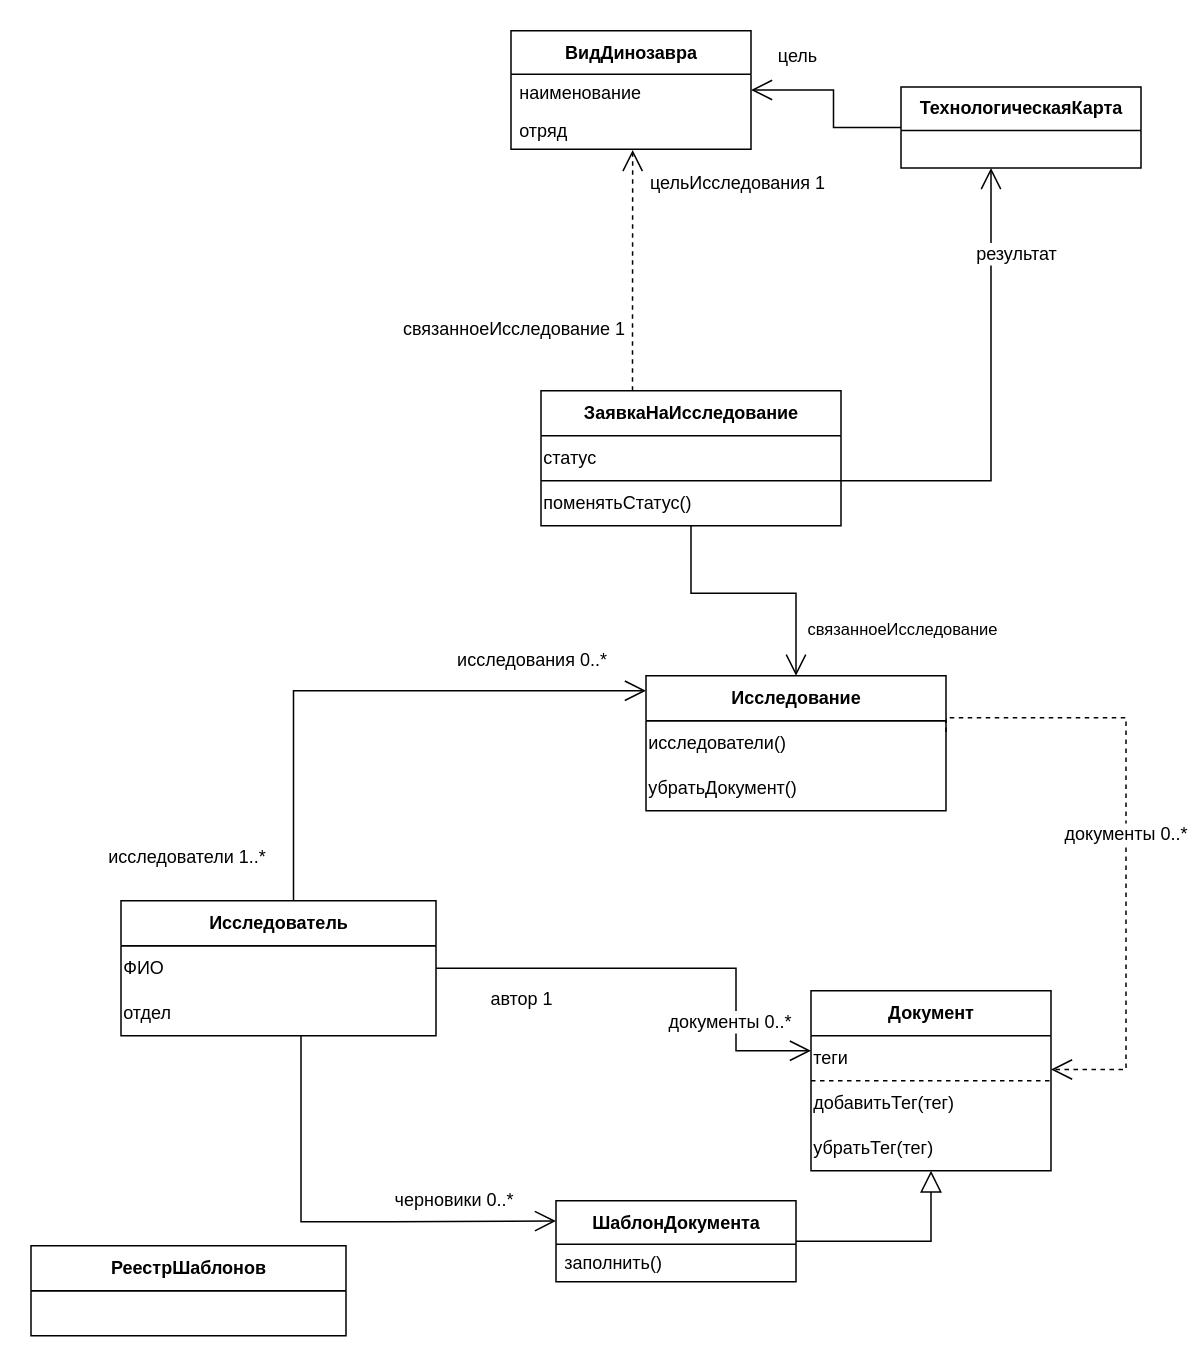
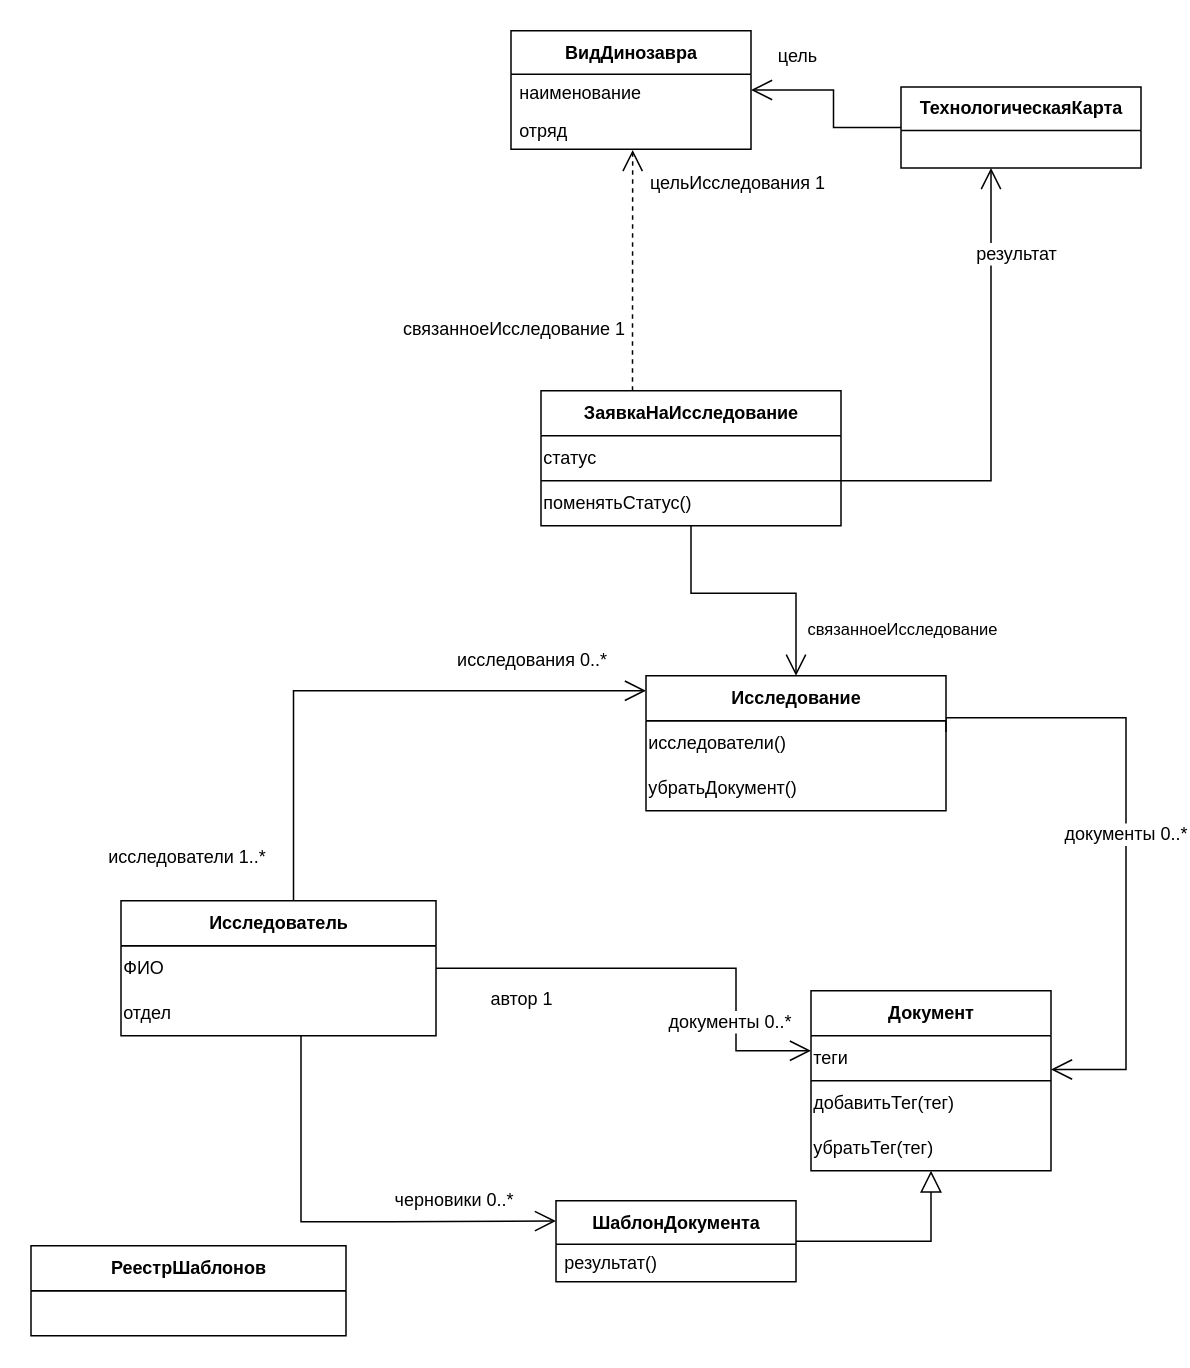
(1126, 990) -> (1126, 990)
(929, 1081) -> (929, 1081)
(620, 1264) -> (620, 1264)
